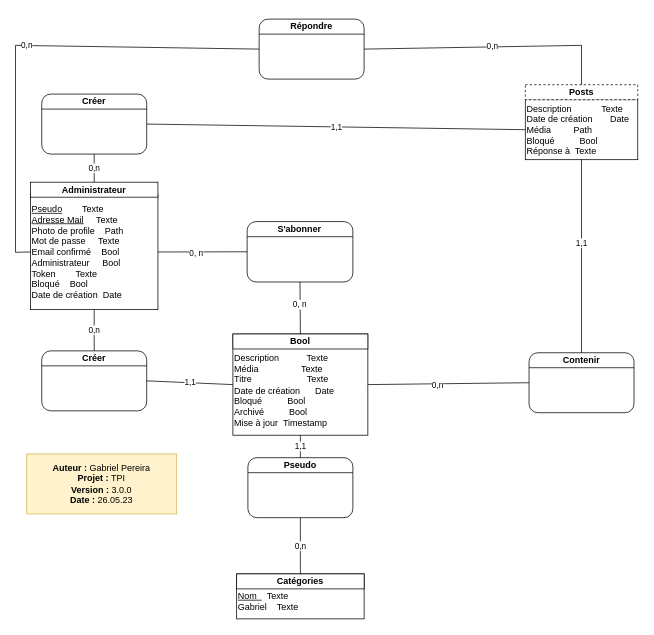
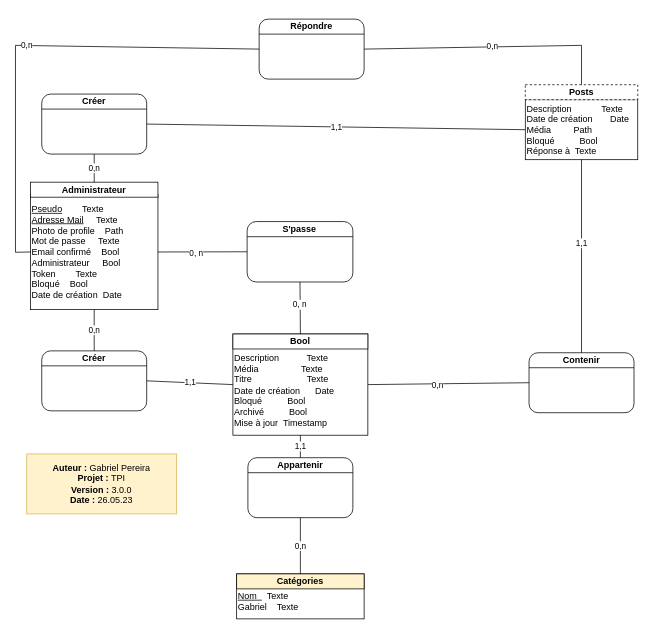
(300, 229) -> (300, 229)
(300, 465) -> (300, 465)
(300, 582) -> (300, 582)
